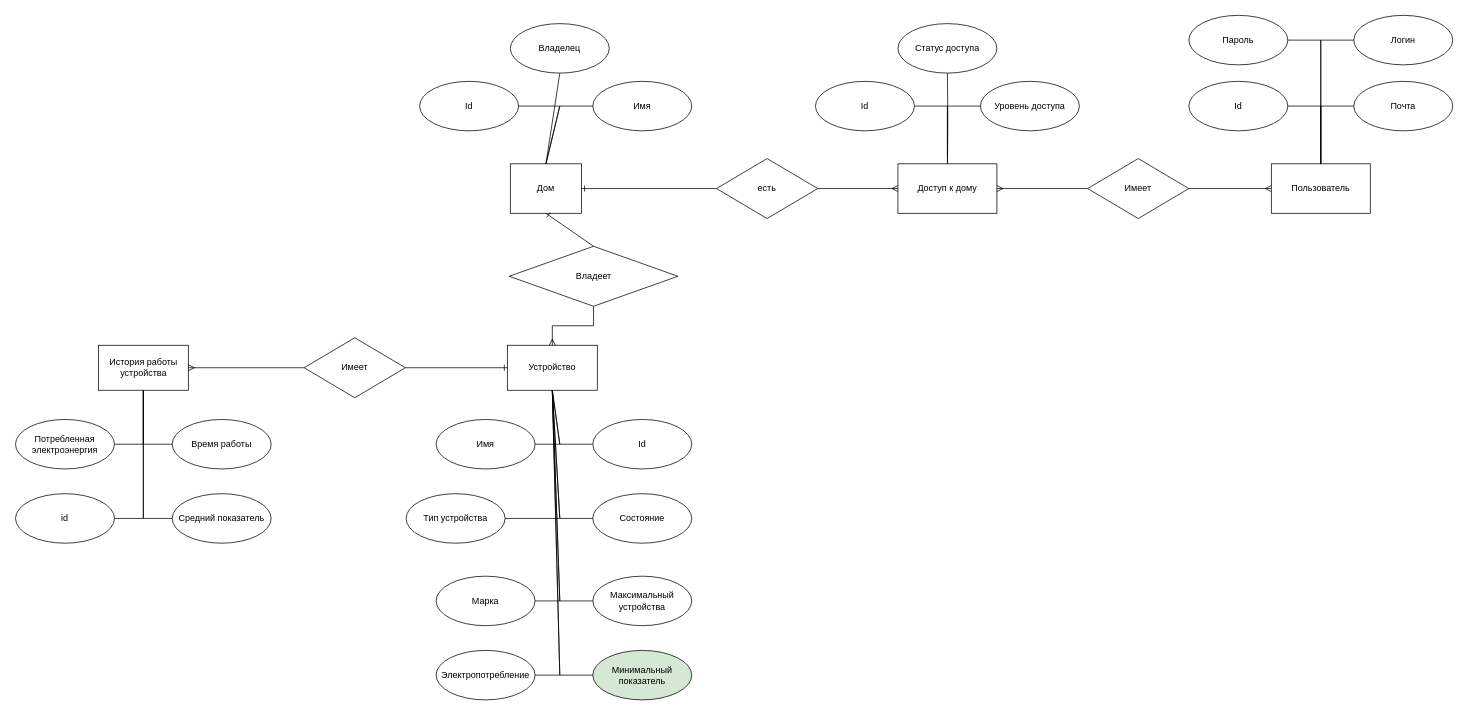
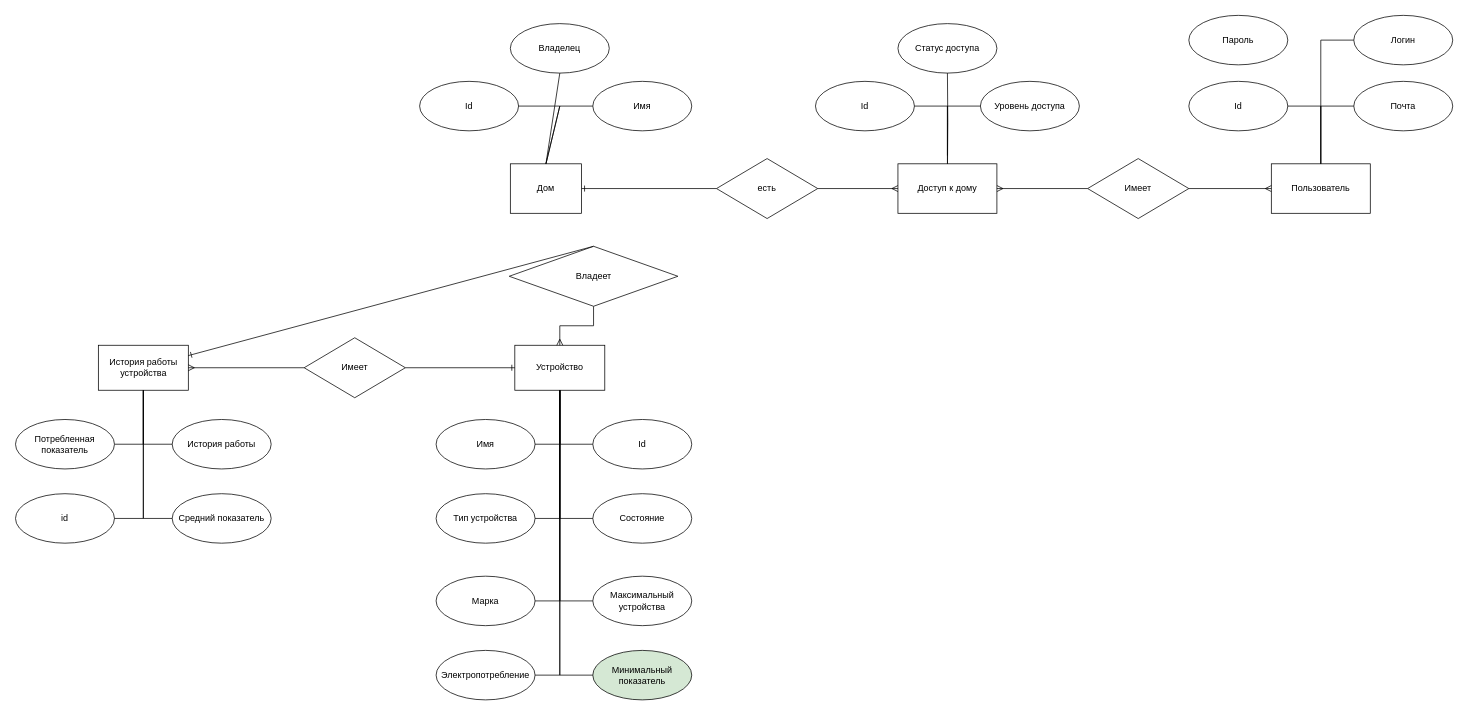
(1304, 40) -> none
(570, 230) -> (391, 301)
(552, 368) -> (560, 368)
(65, 444) -> (65, 444)
(222, 444) -> (222, 444)
(456, 519) -> (486, 519)
